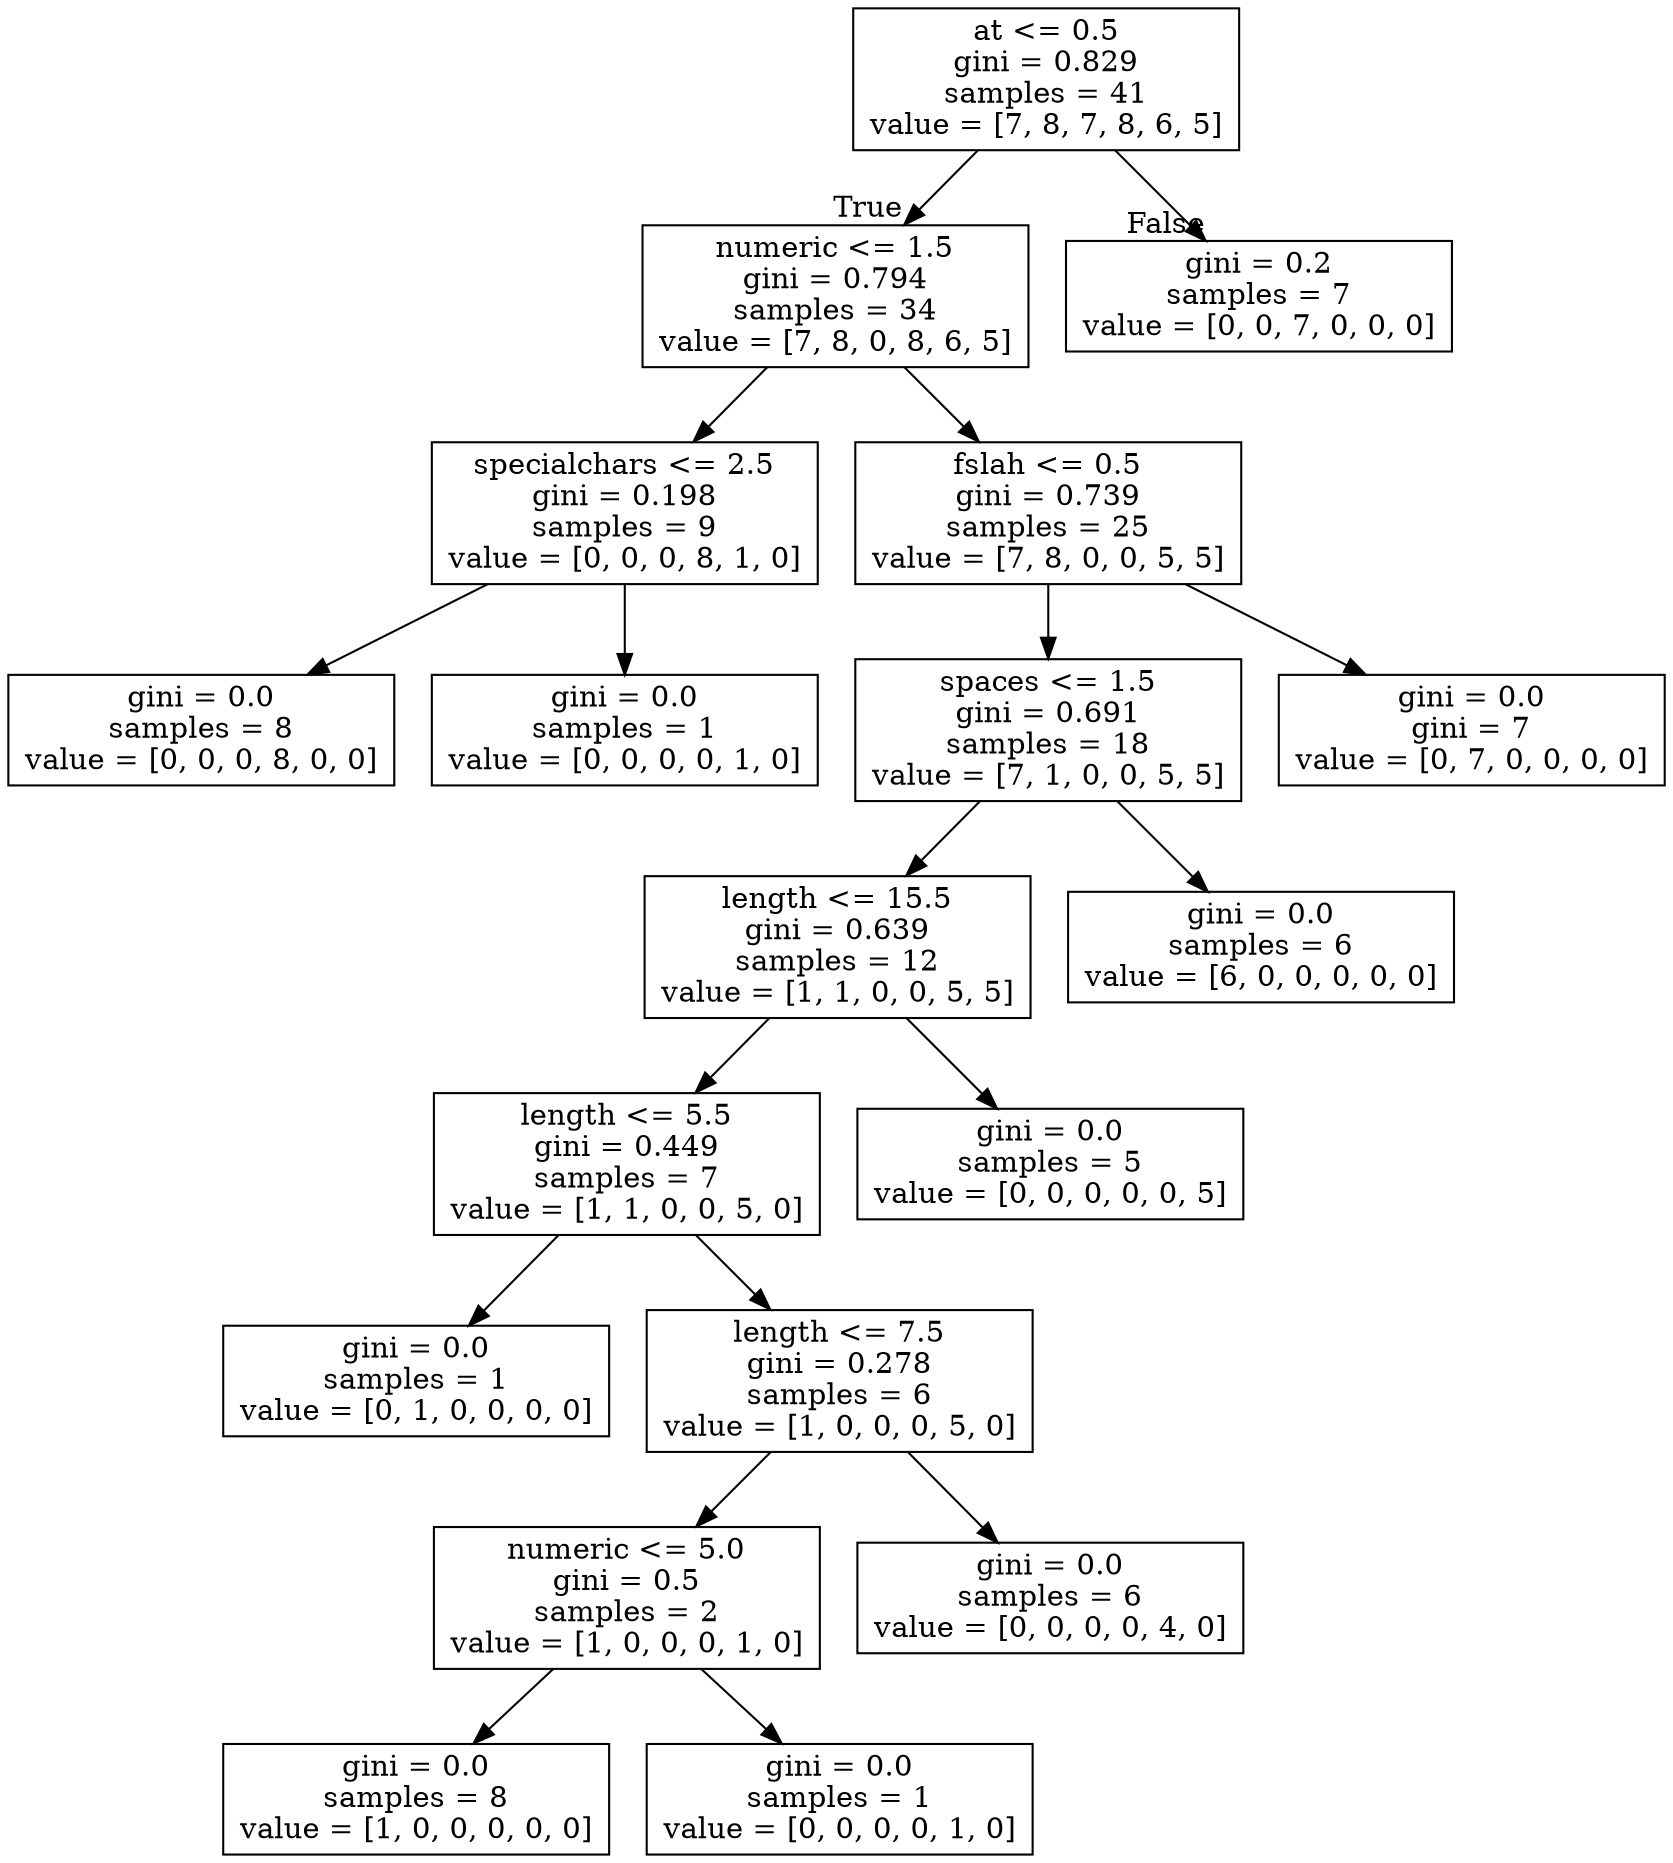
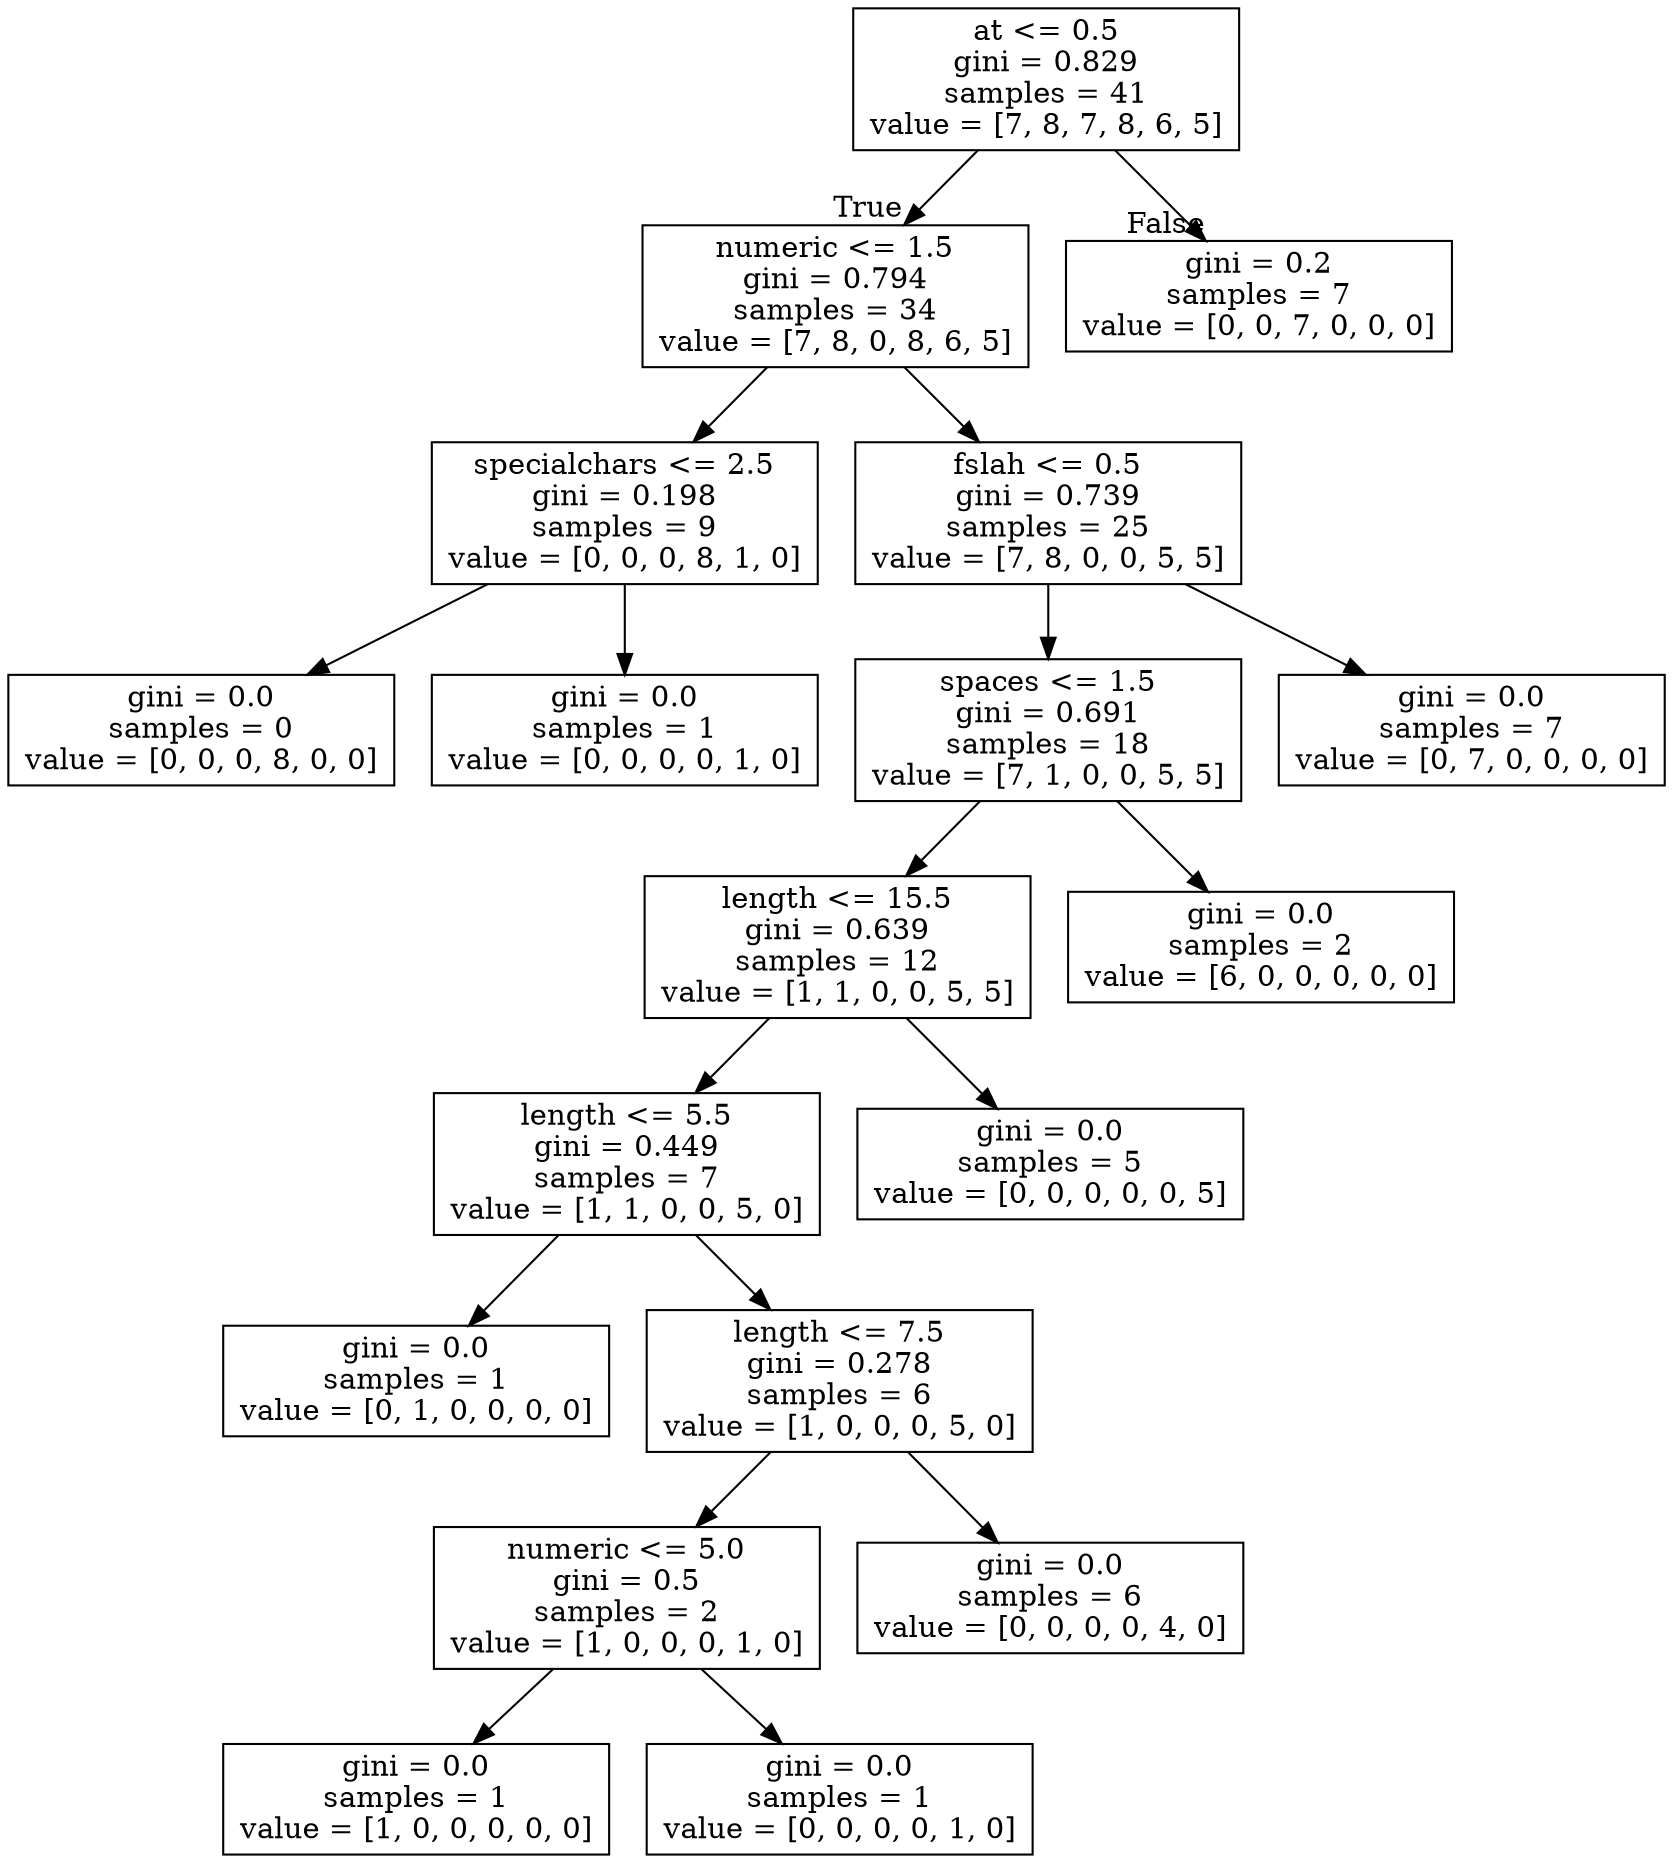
(201, 730) -> (201, 730)
(1472, 730) -> (1472, 730)
(1261, 947) -> (1261, 947)
(416, 1799) -> (416, 1799)
